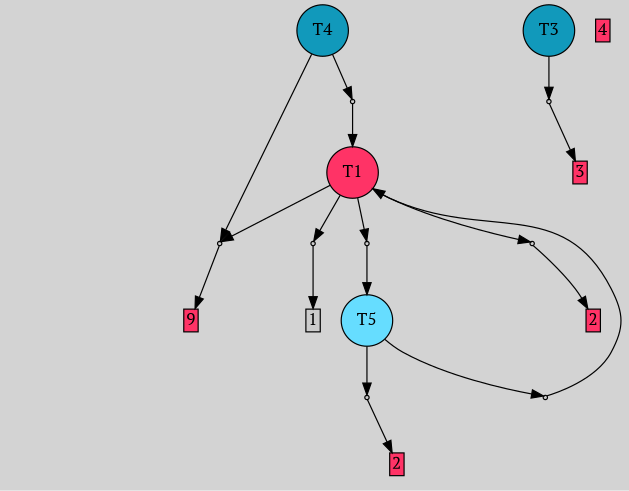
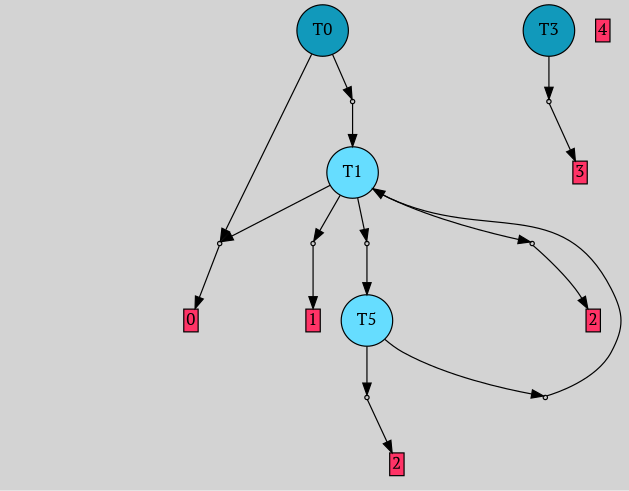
(323, 31) -> (323, 31)
(353, 173) -> (353, 173)
(191, 320) -> (191, 320)
(313, 320) -> (313, 320)
